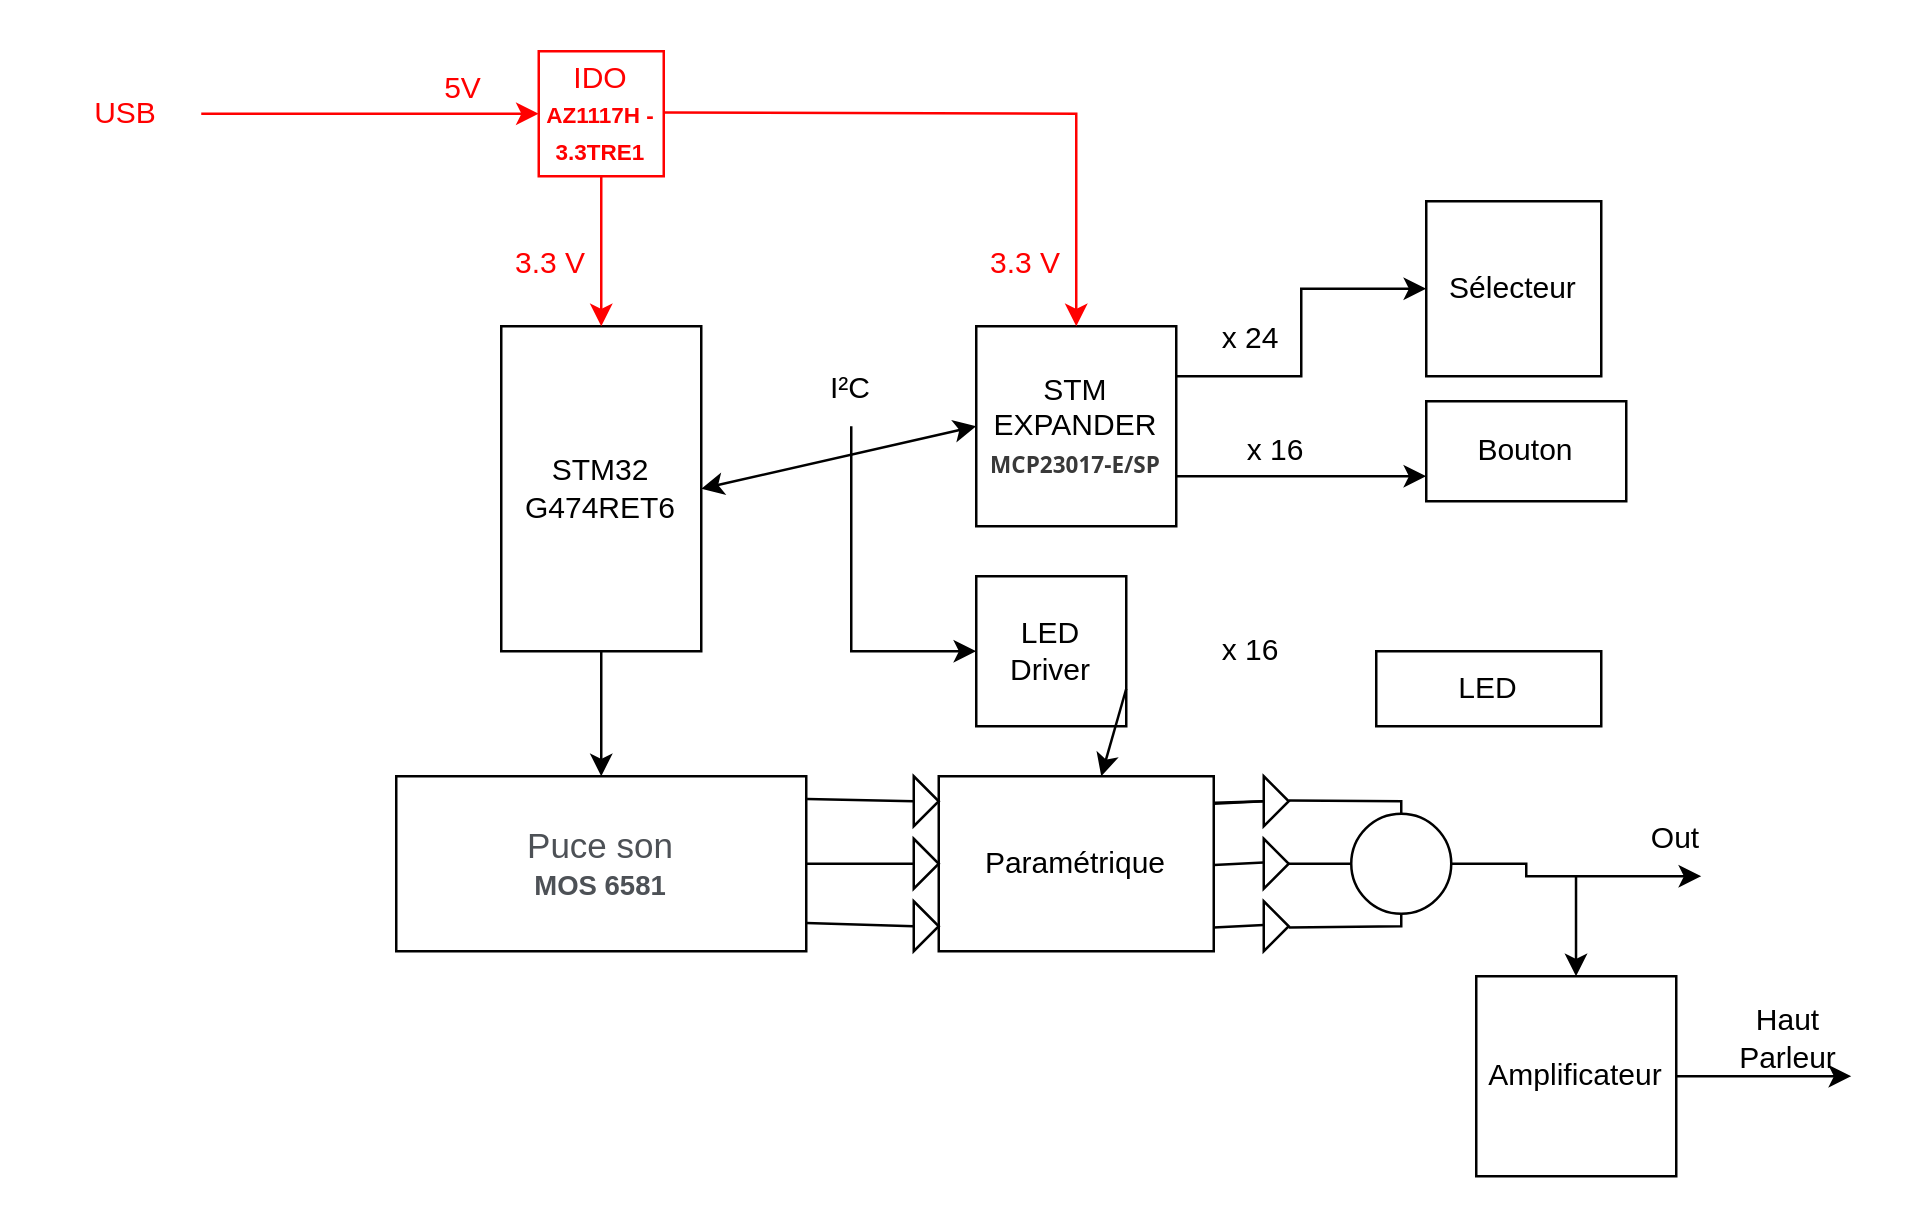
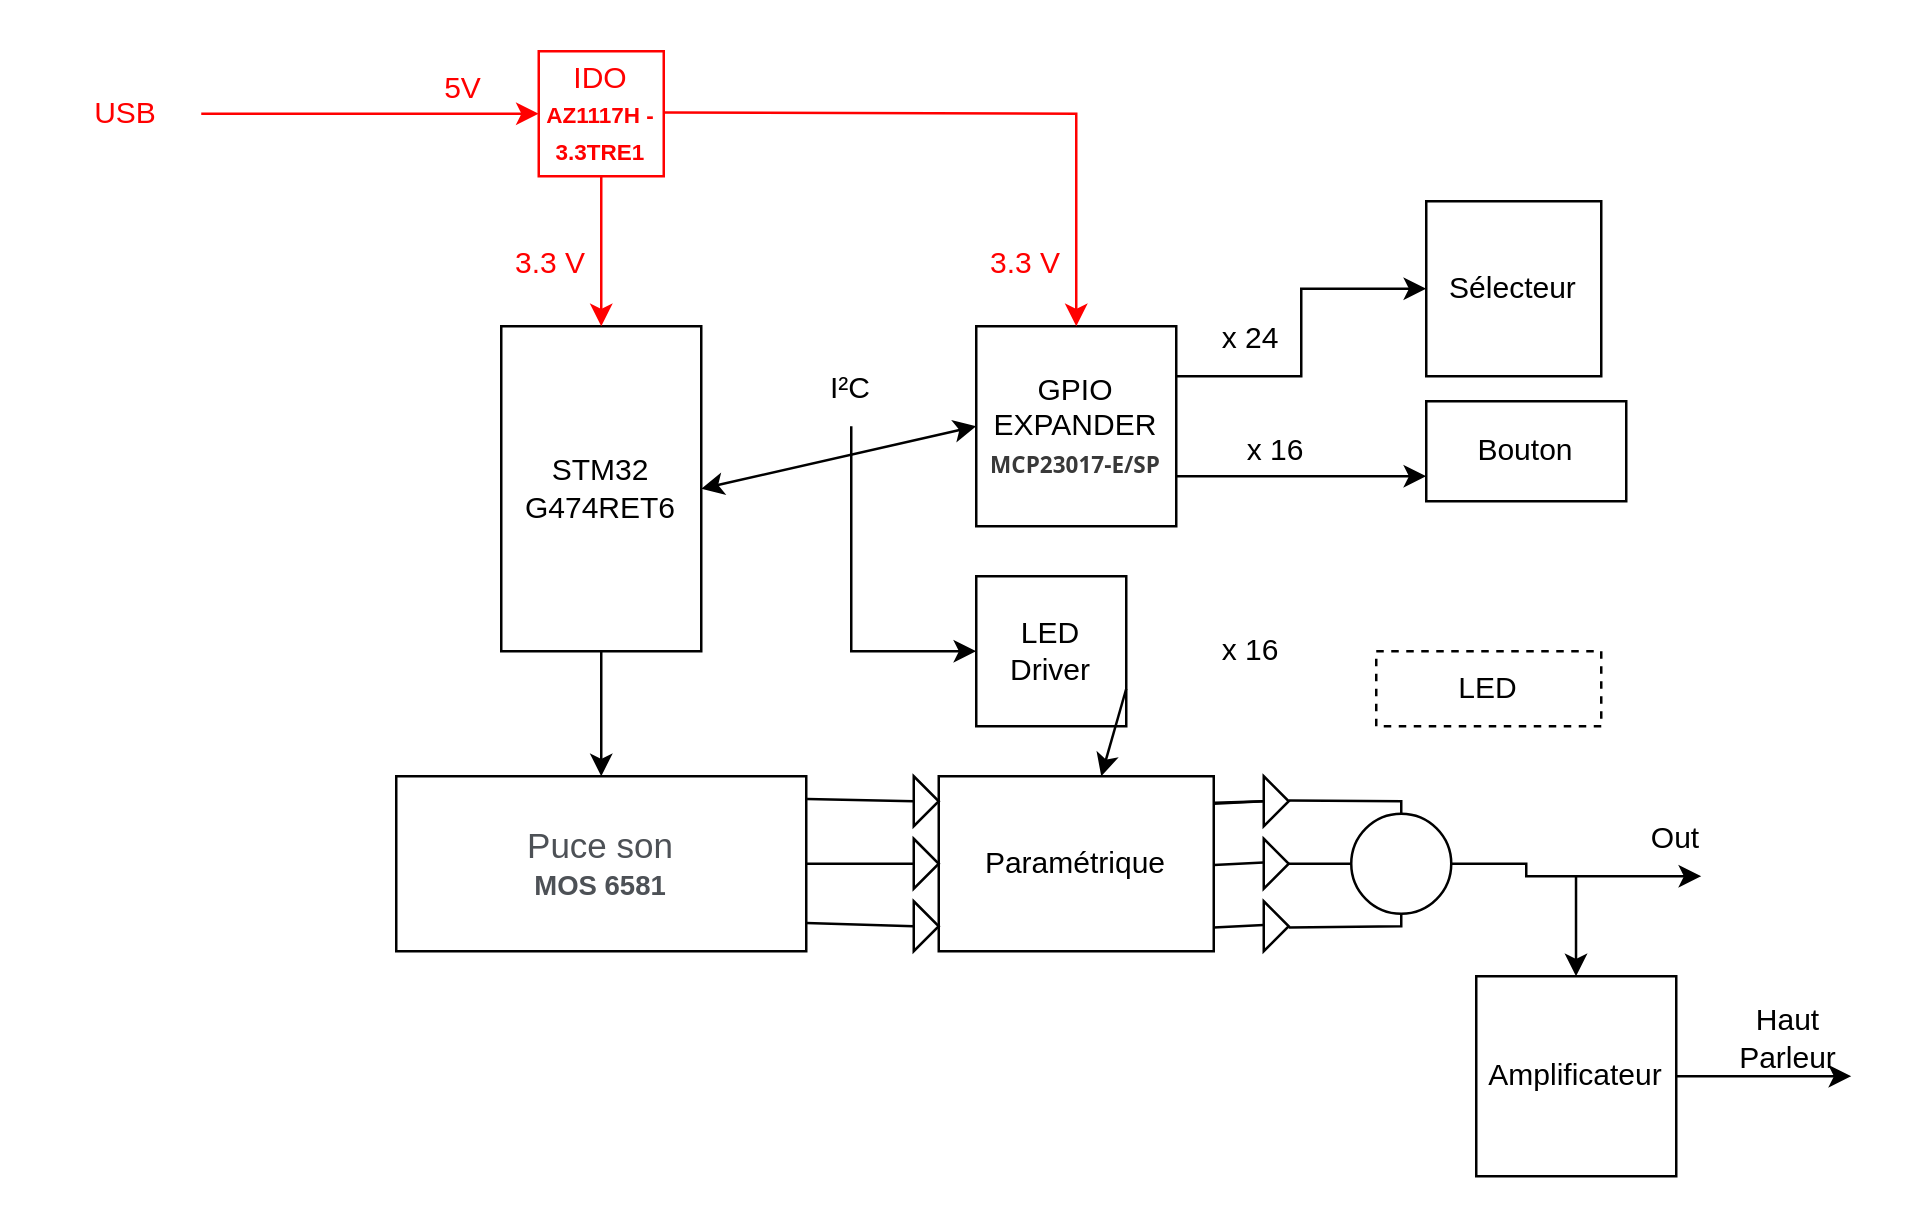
(1076, 426) -> (1076, 426)
(1489, 689) -> (1489, 689)
